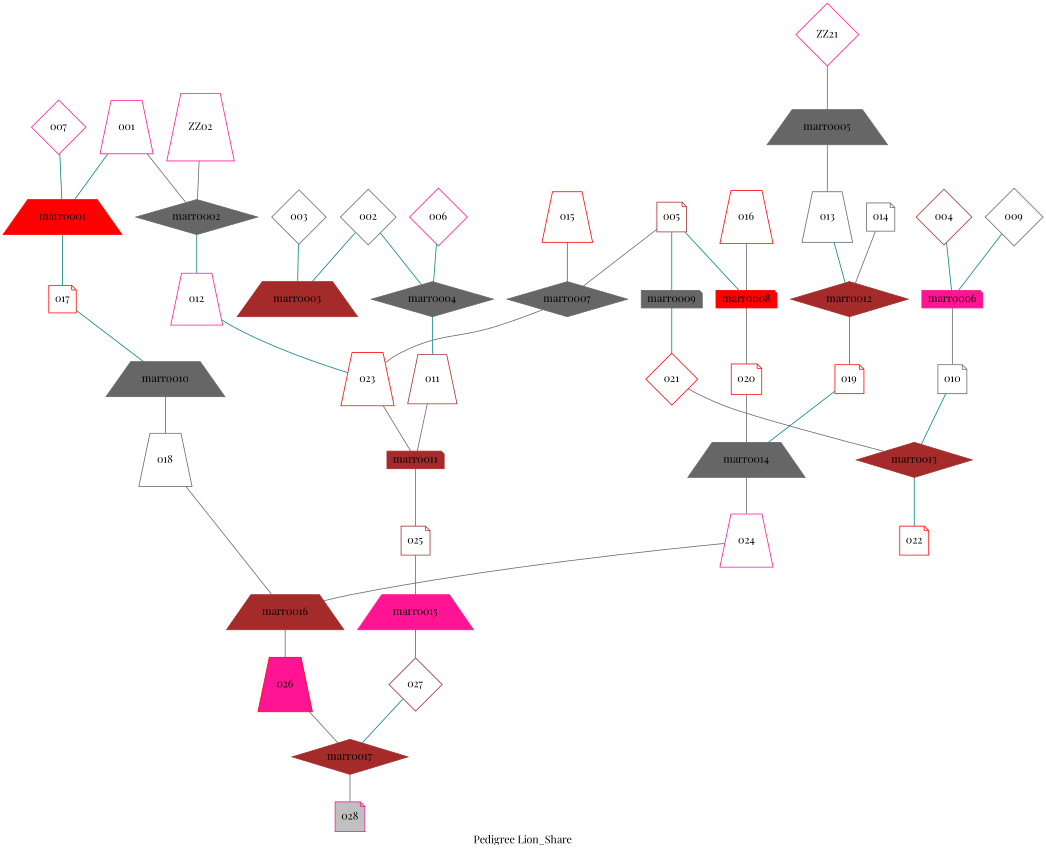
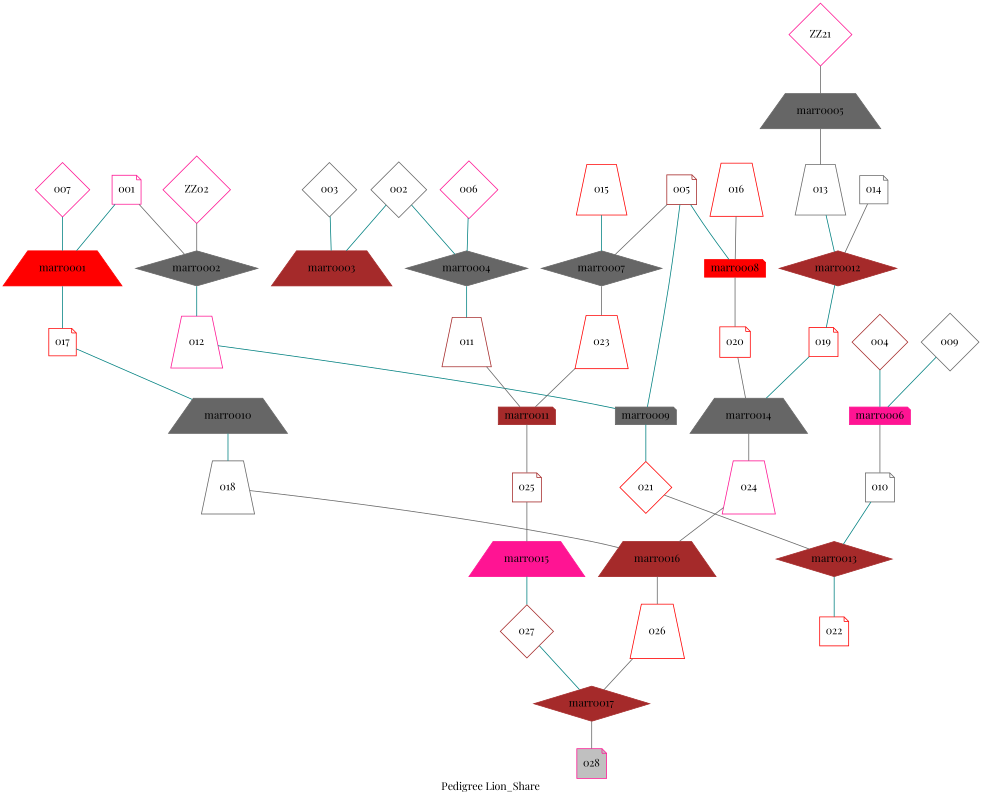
(127, 127) -> (127, 190)
(201, 127) -> (197, 190)
(283, 350) -> (417, 374)
(285, 685) -> (657, 631)
